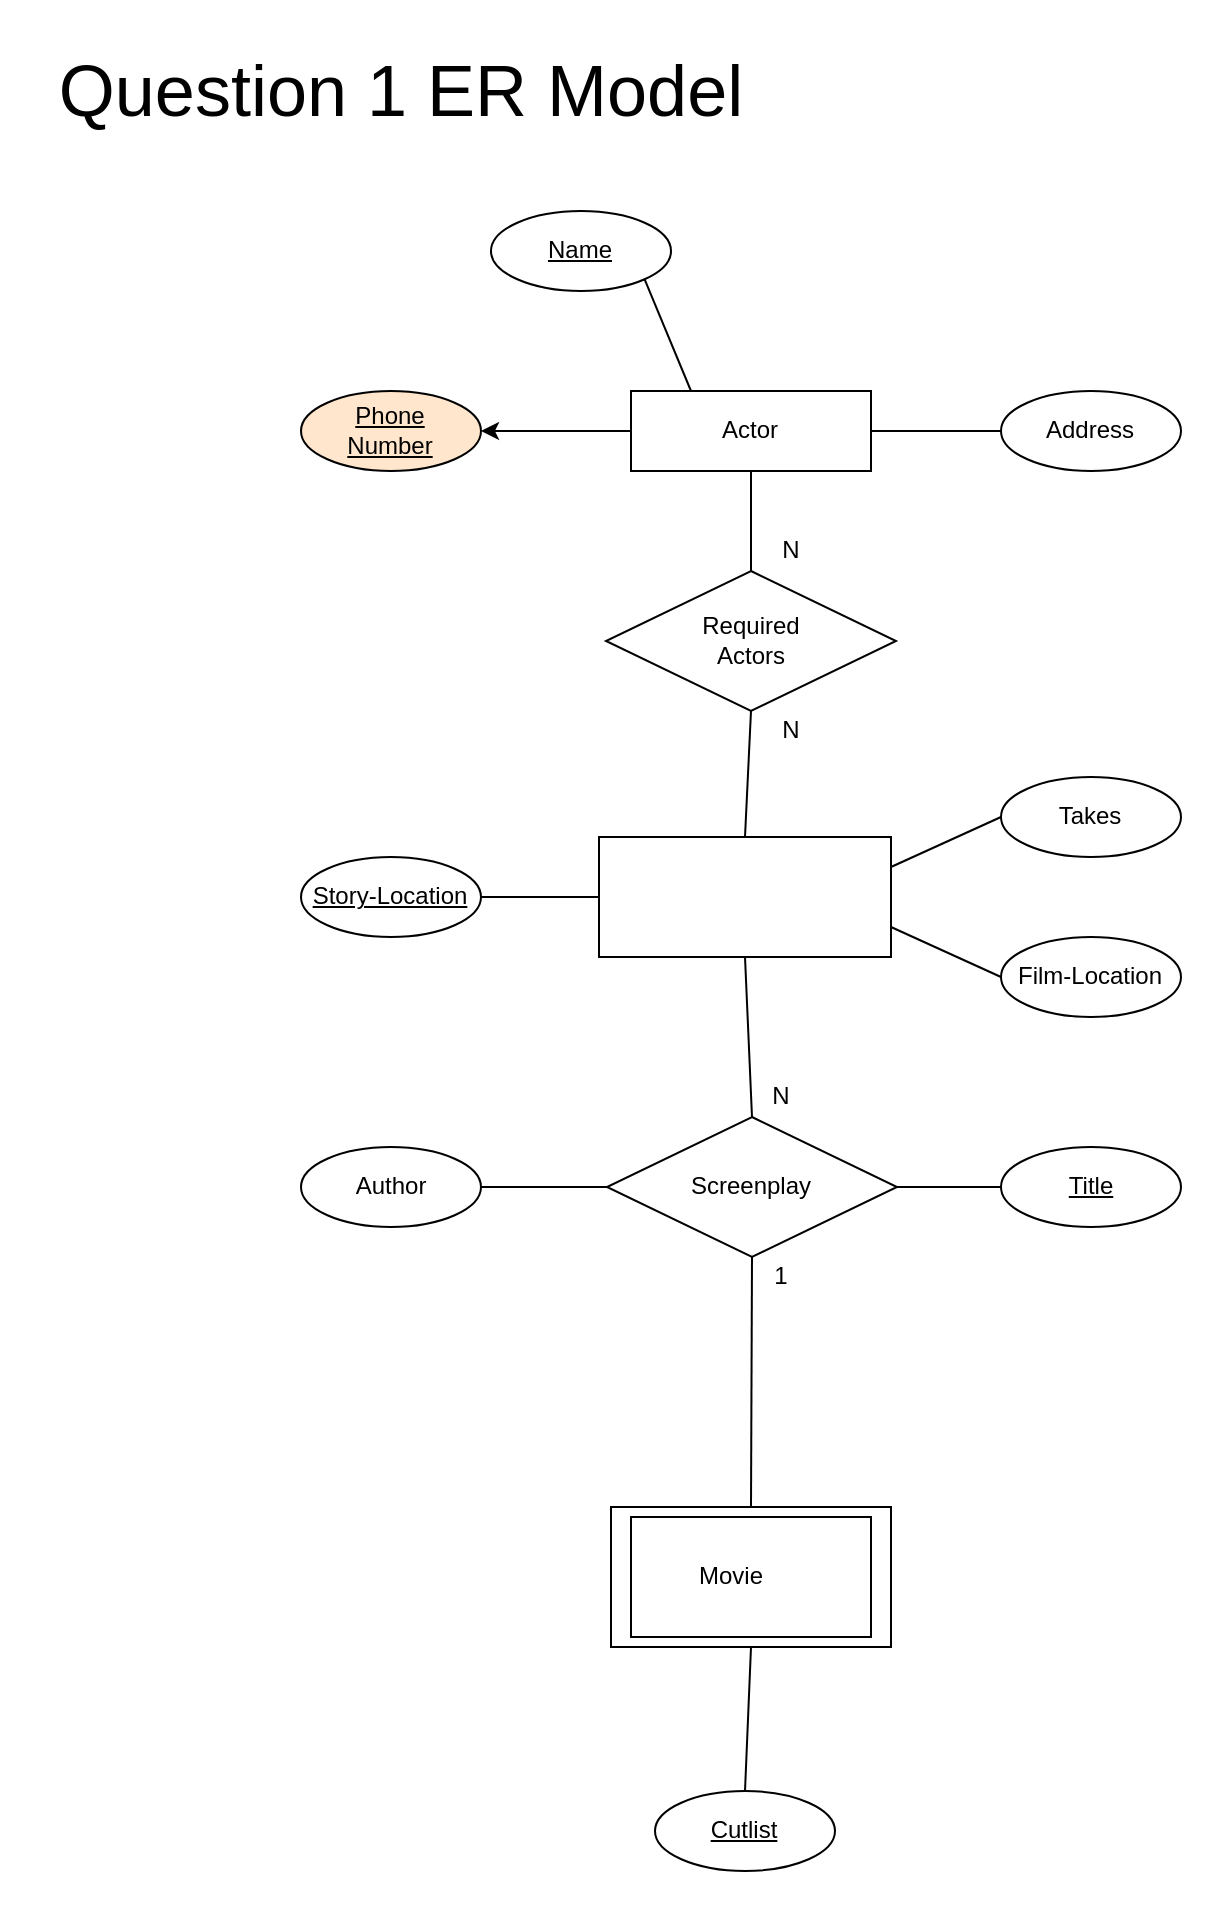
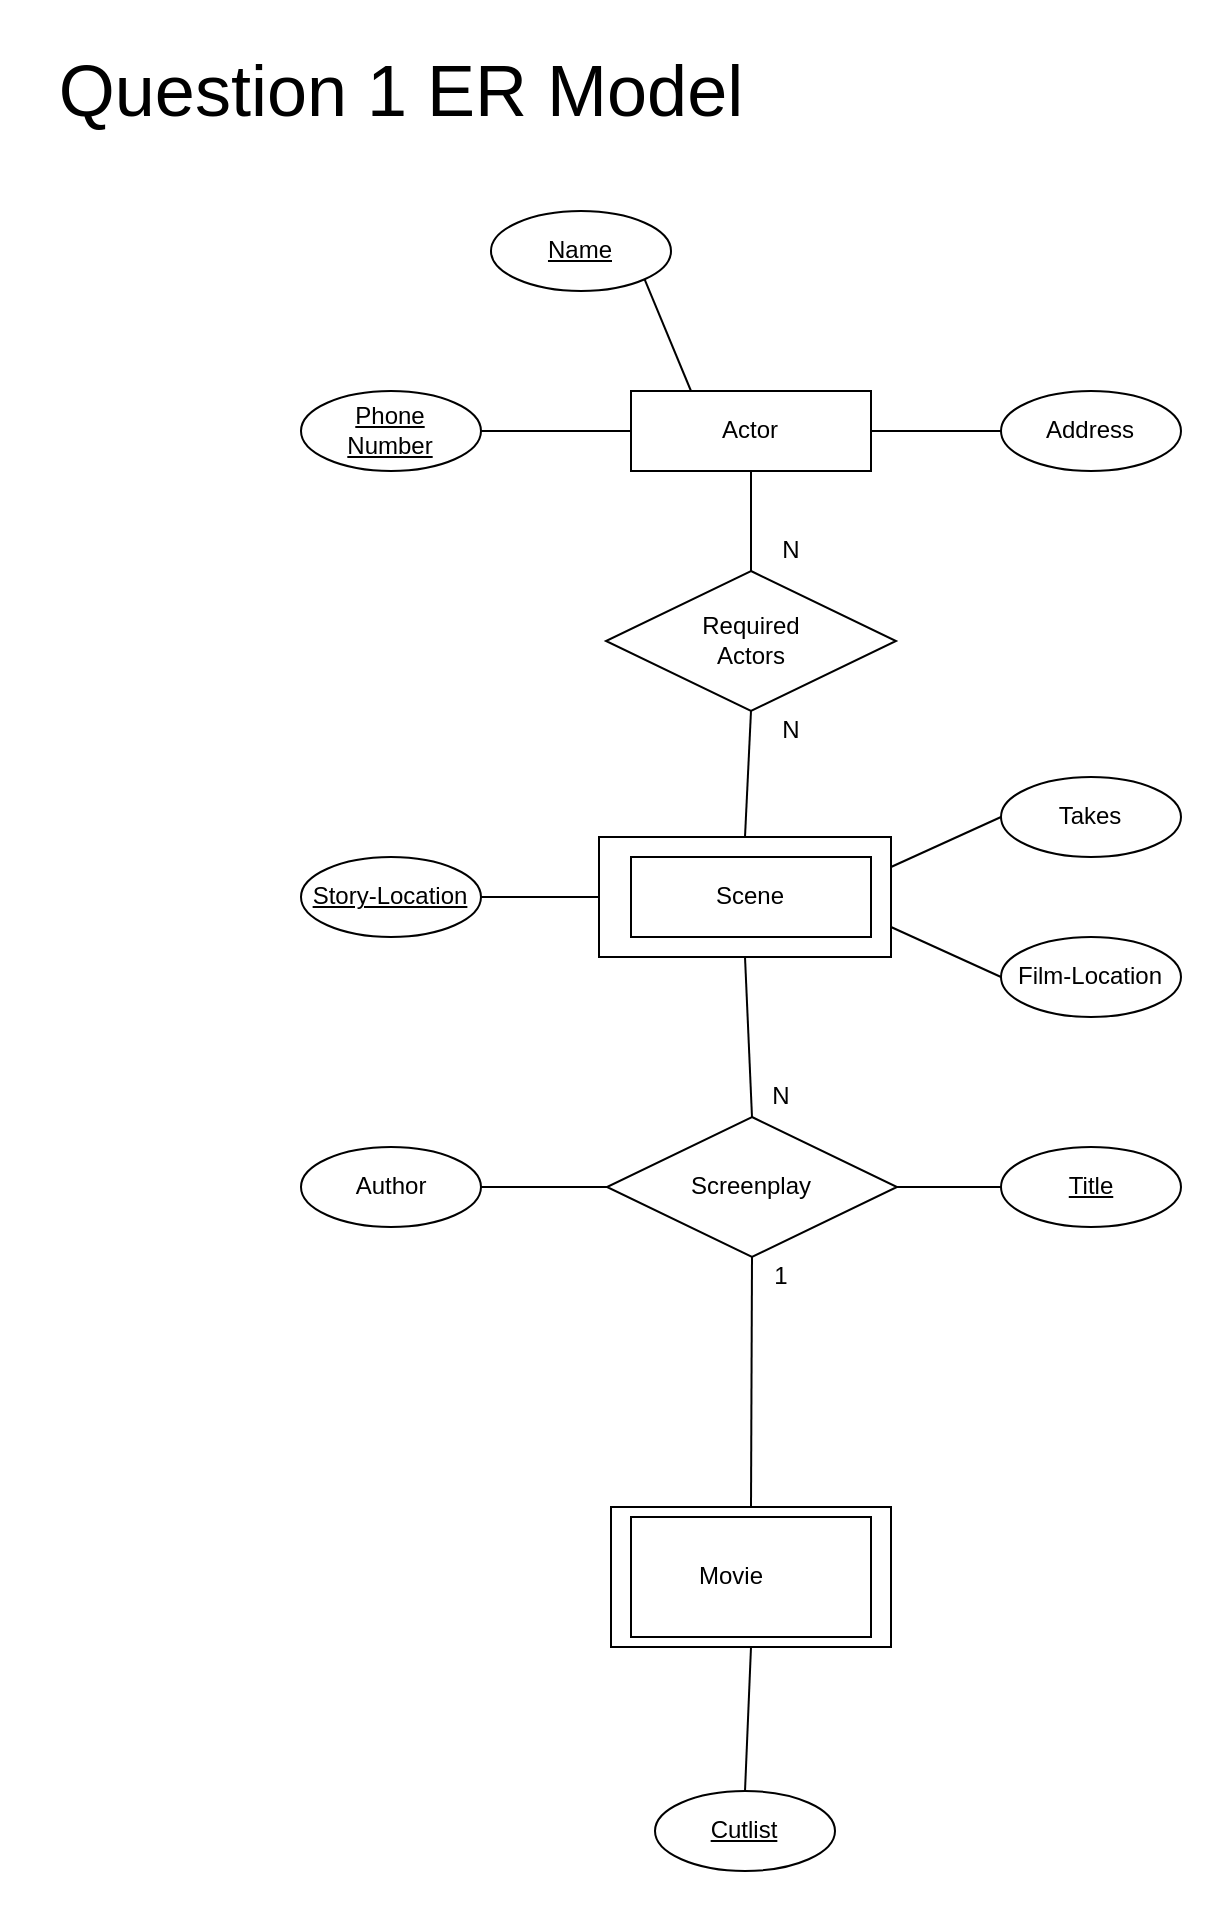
(391, 431) -> (391, 431)
(496, 431) -> (490, 431)
none -> (751, 897)
